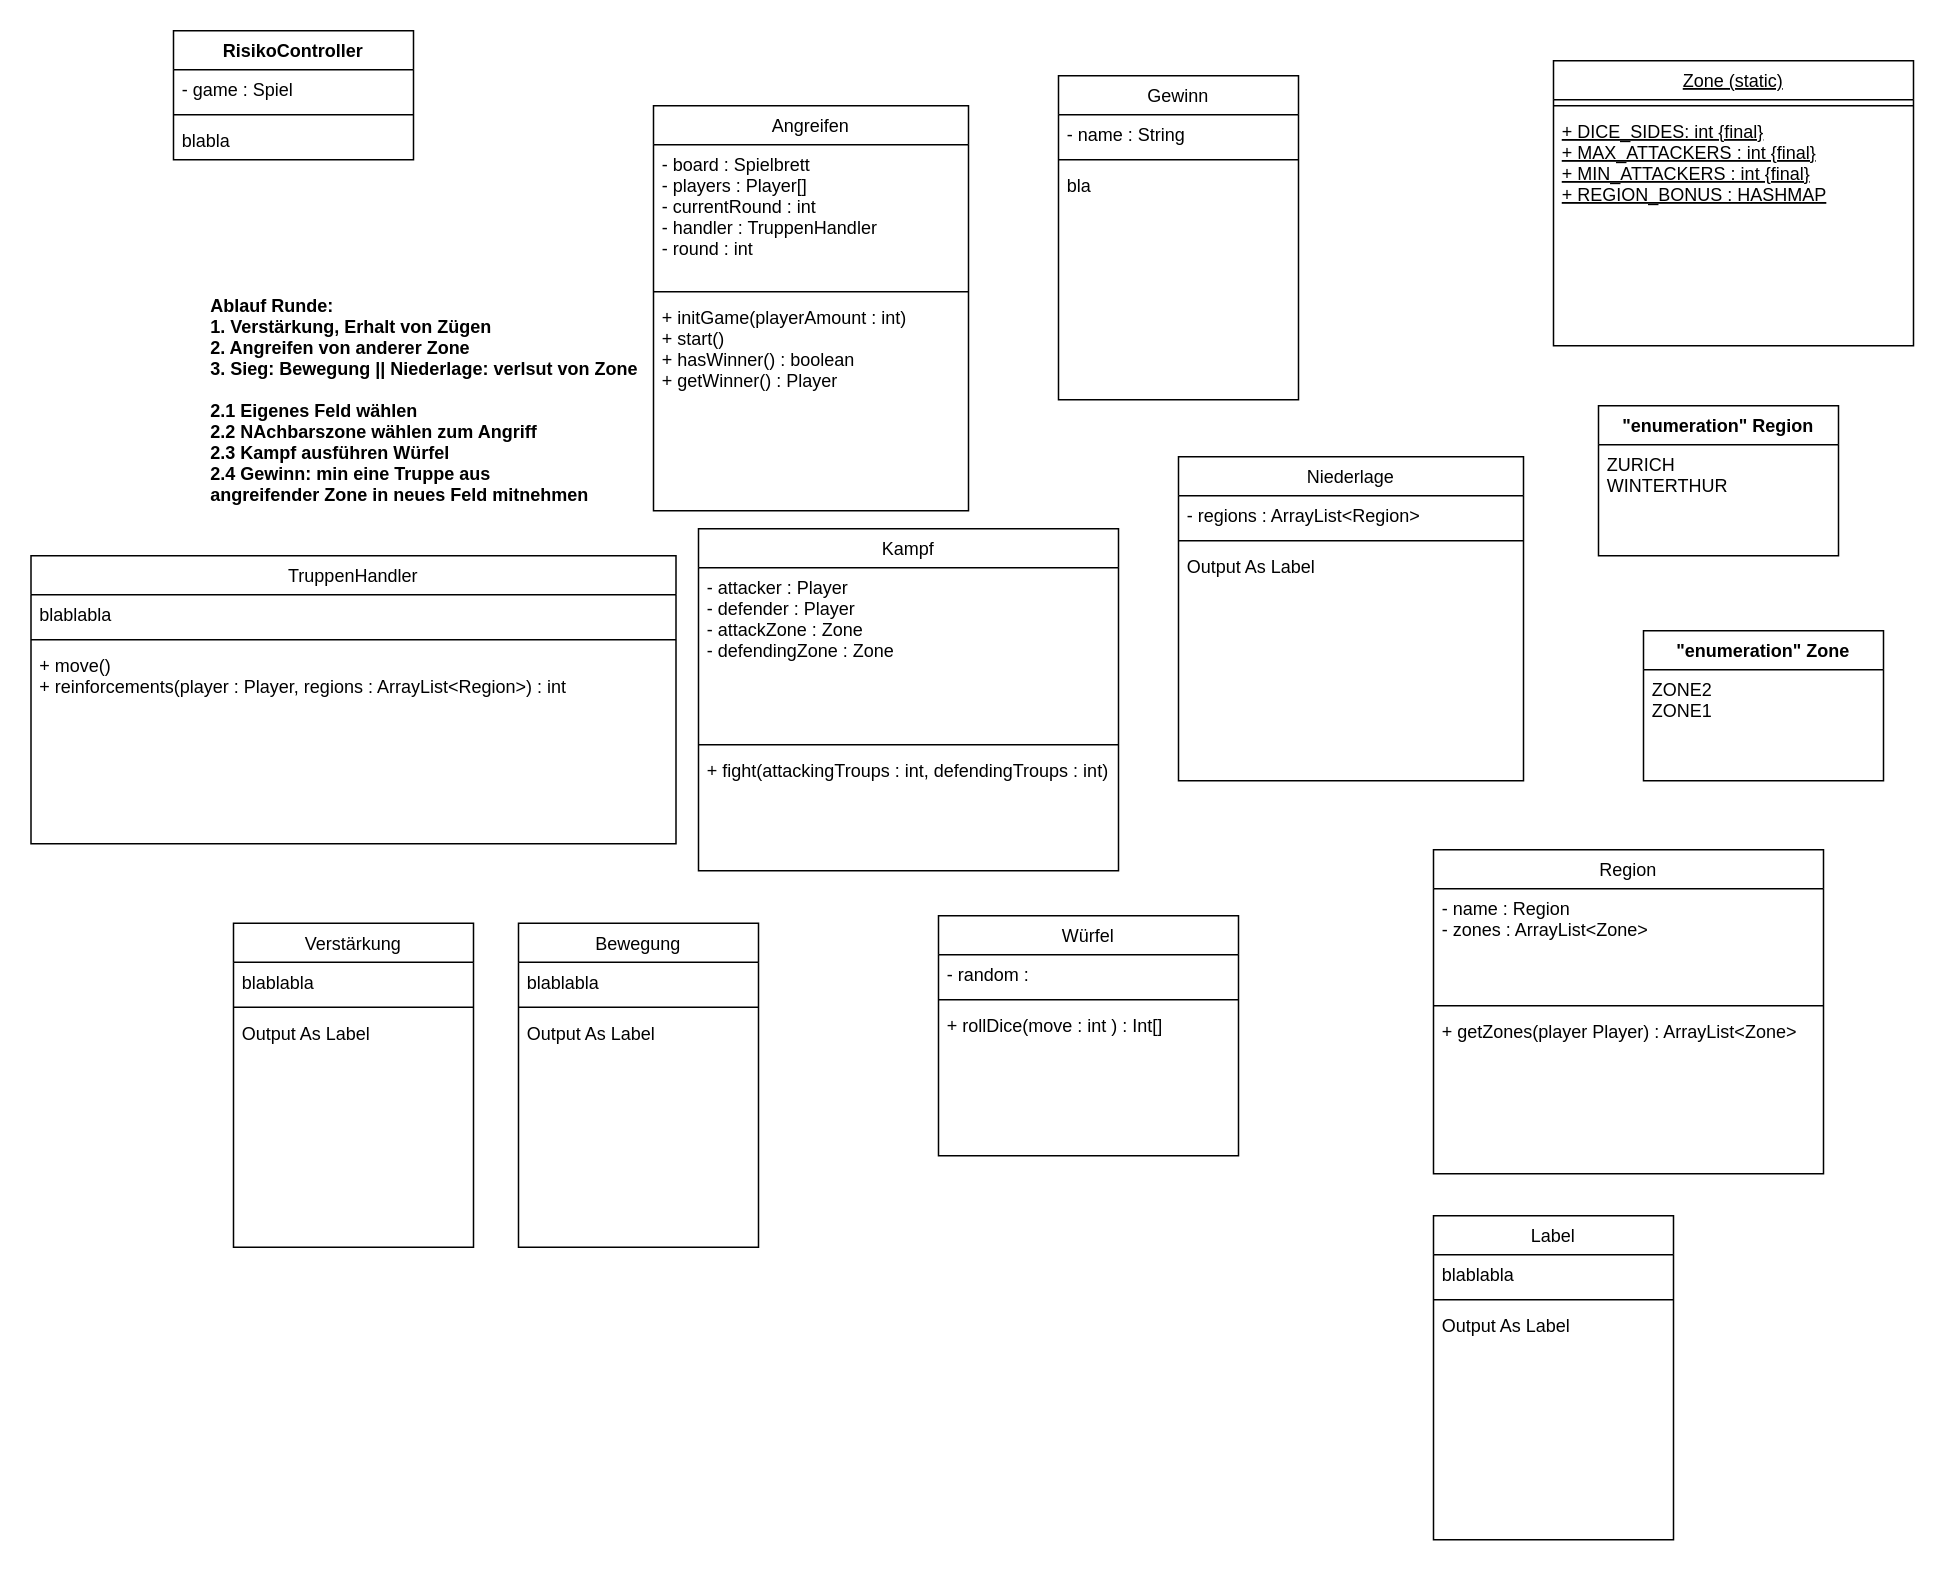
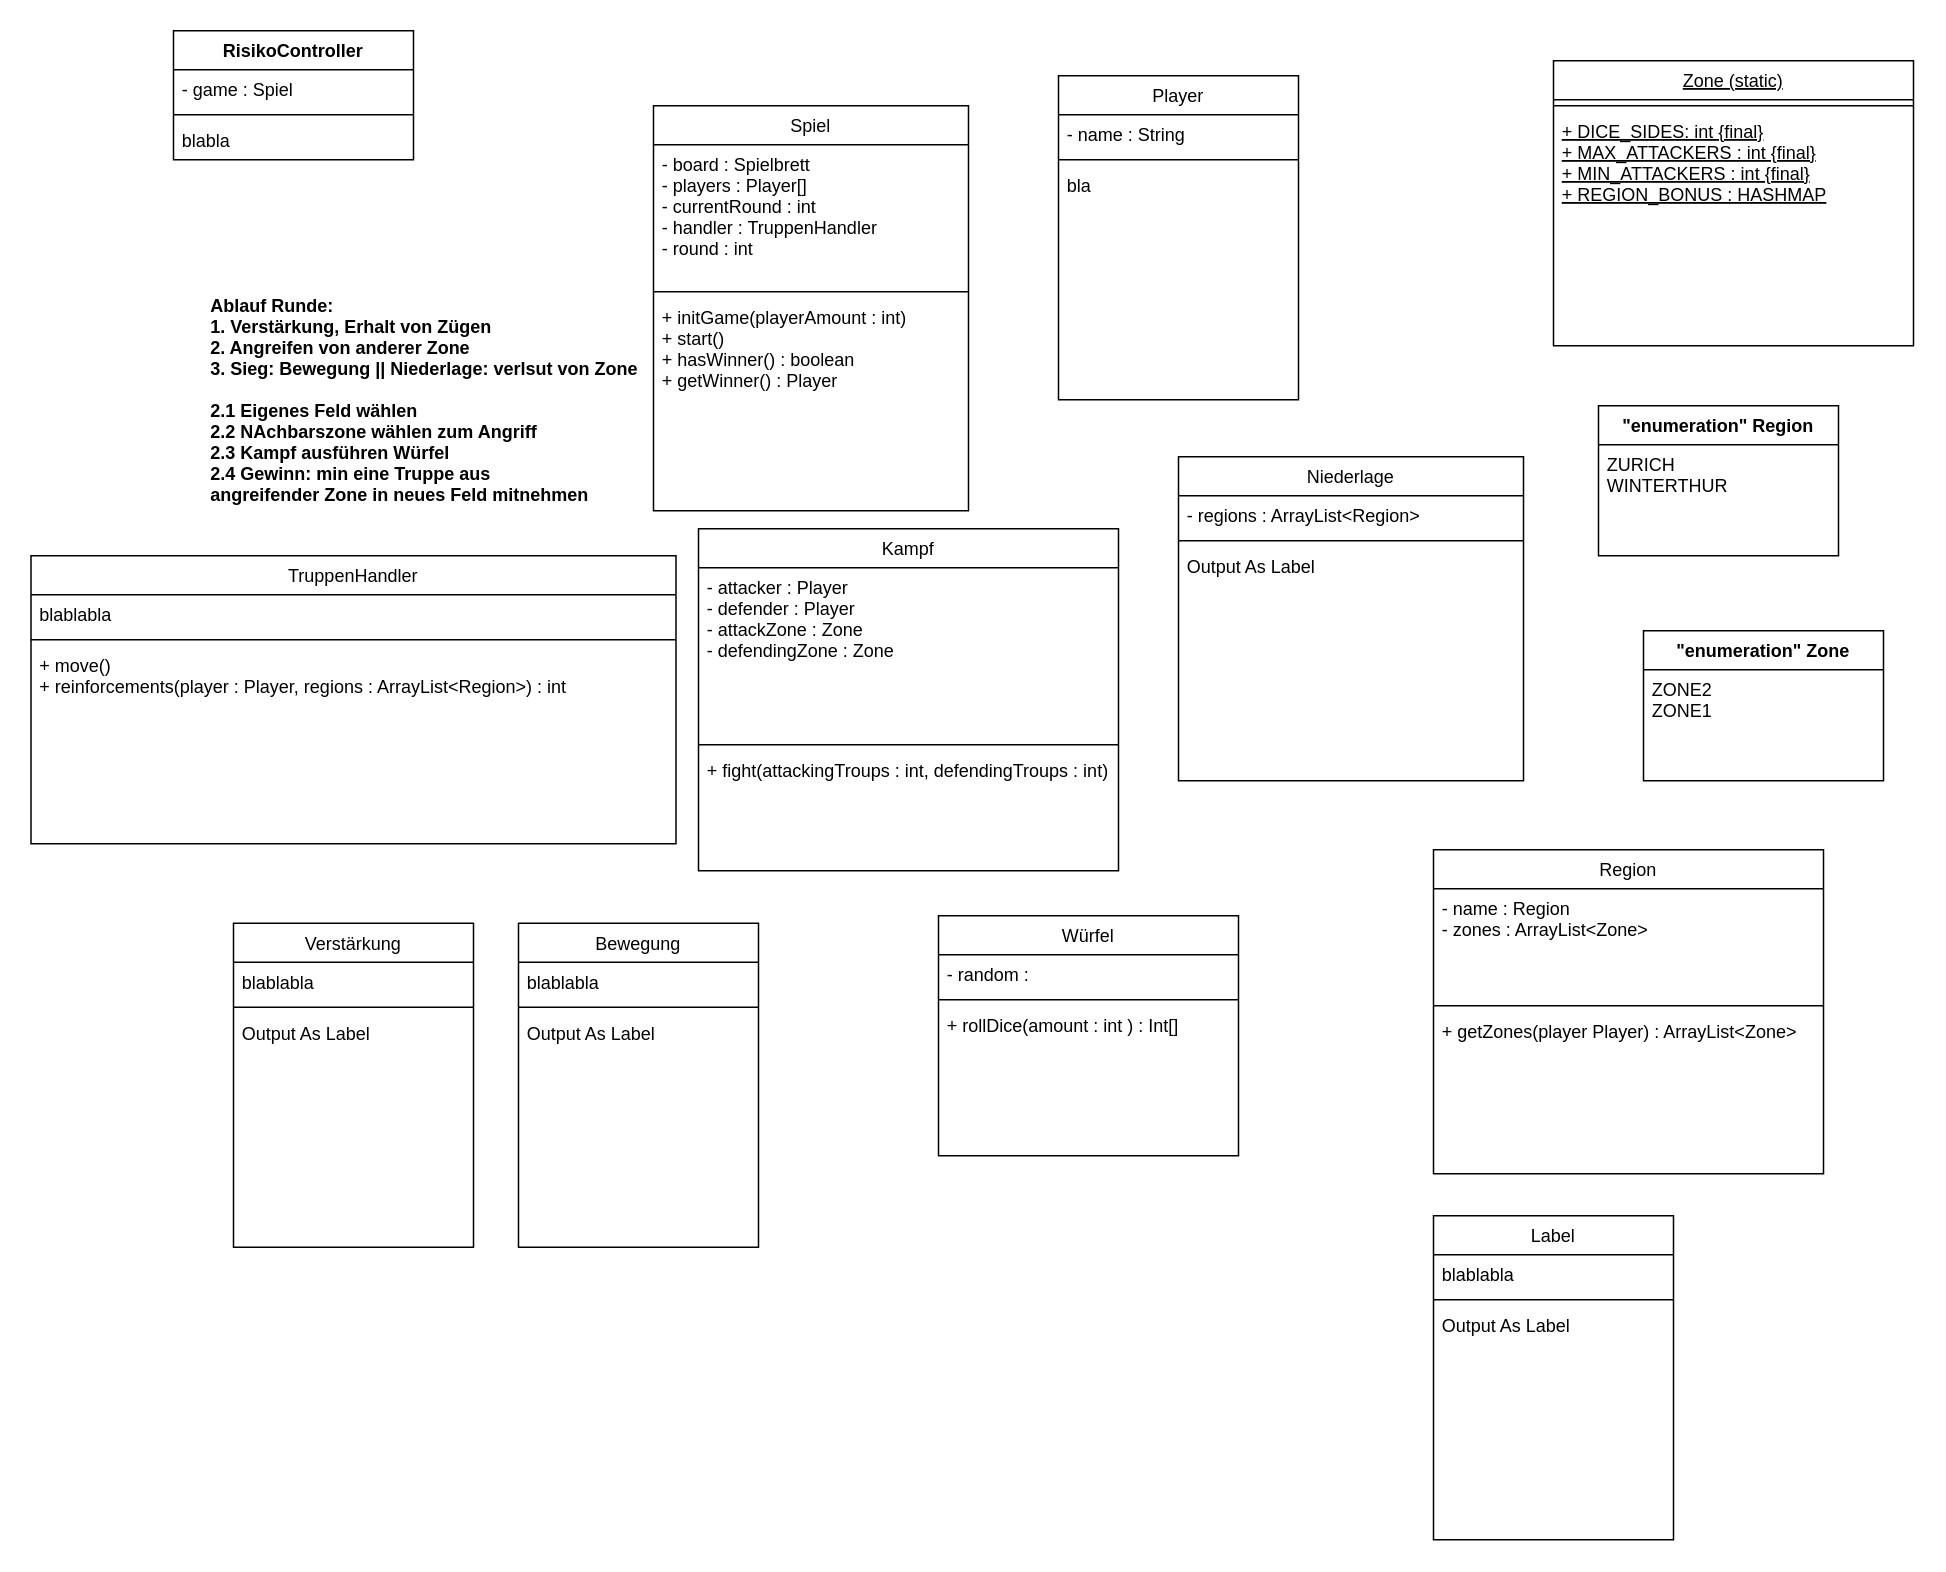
(1178, 96) -> (1178, 96)
(810, 126) -> (810, 126)
(1075, 1026) -> (1085, 1026)
